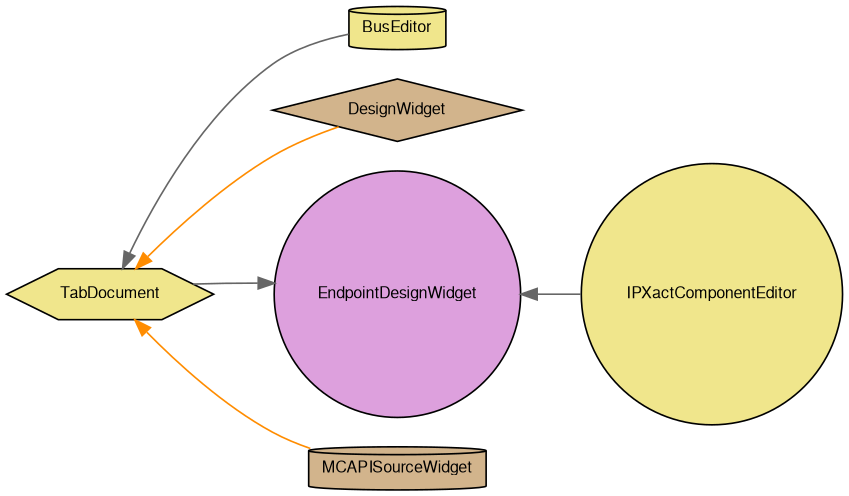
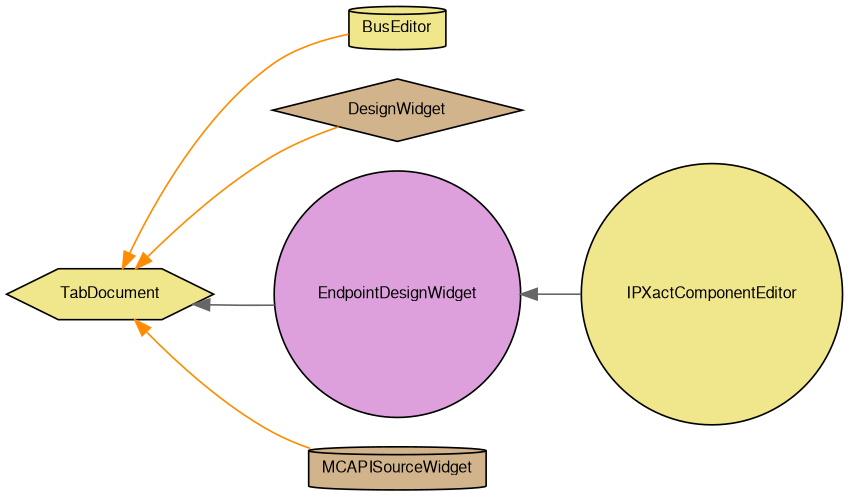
(216, 118) -> (216, 118)
(225, 283) -> (242, 305)
